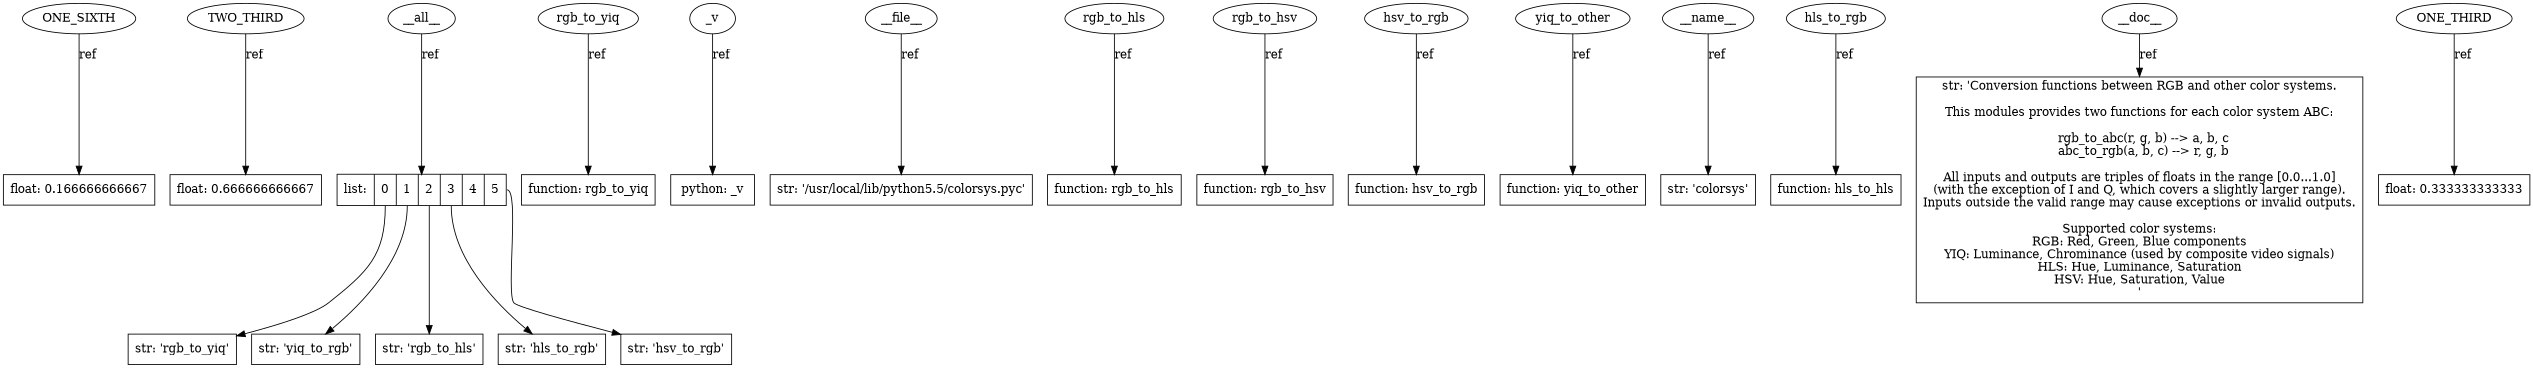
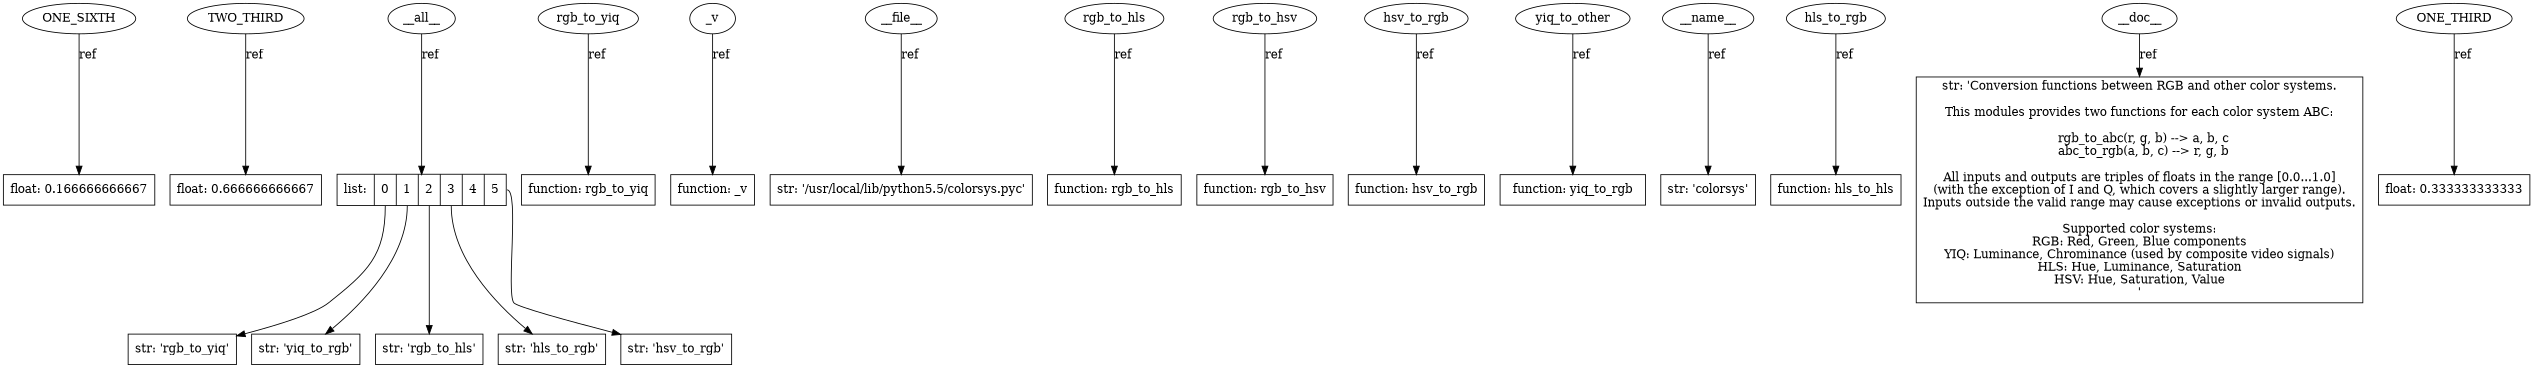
(713, 190) -> (713, 190)
(1573, 190) -> (1573, 190)
